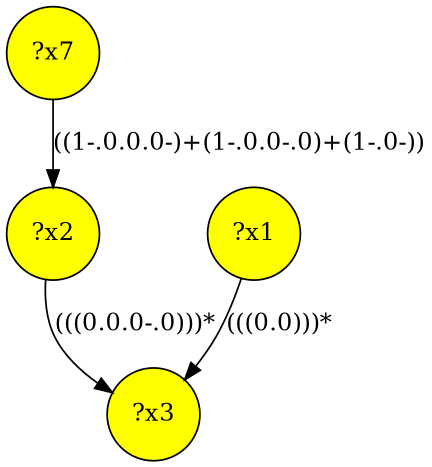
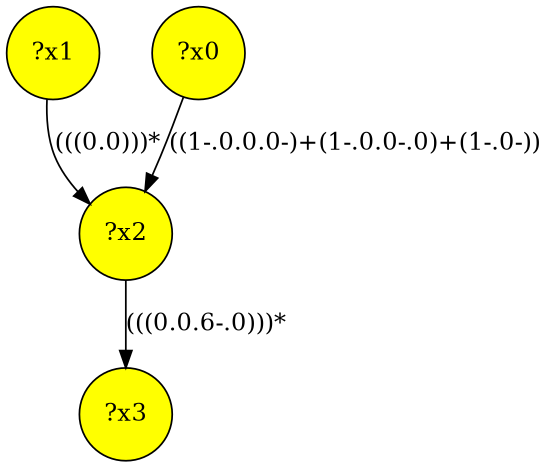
(53, 53) -> (199, 53)
(135, 324) -> (206, 324)
(223, 324) -> (52, 149)
